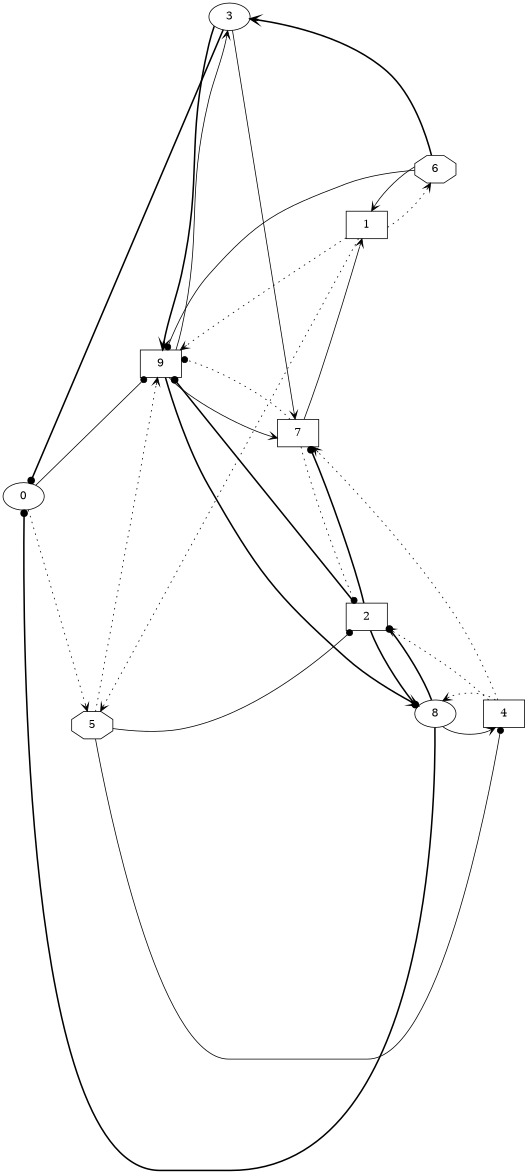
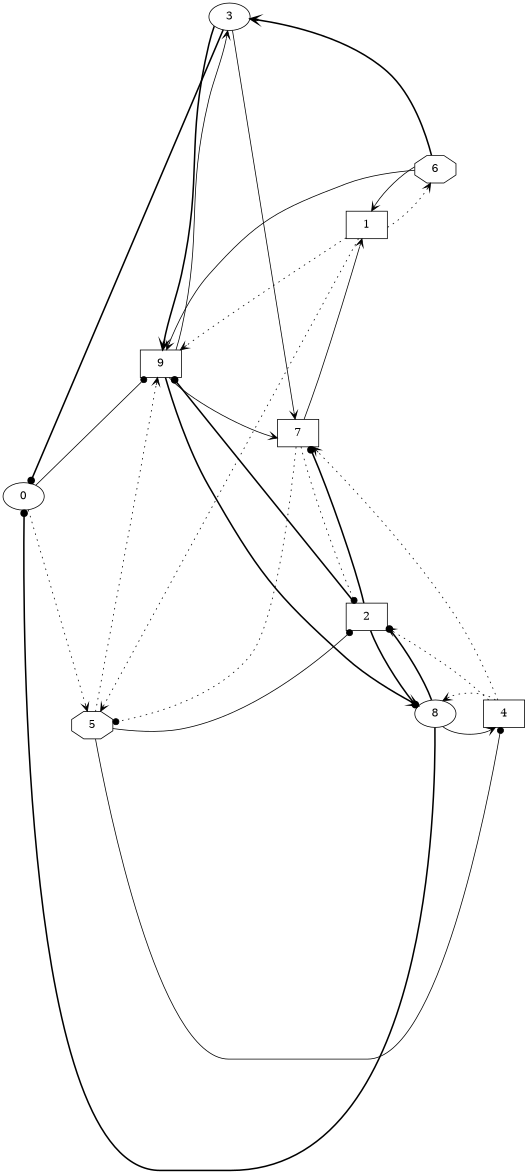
(273, 217) -> (273, 217)
(242, 385) -> (264, 626)
